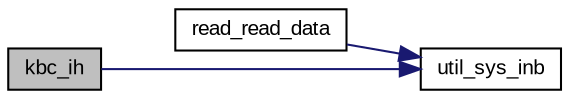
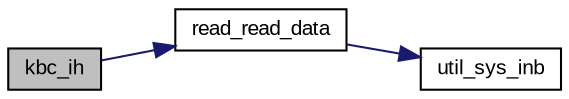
(250, 69) -> (128, 55)
